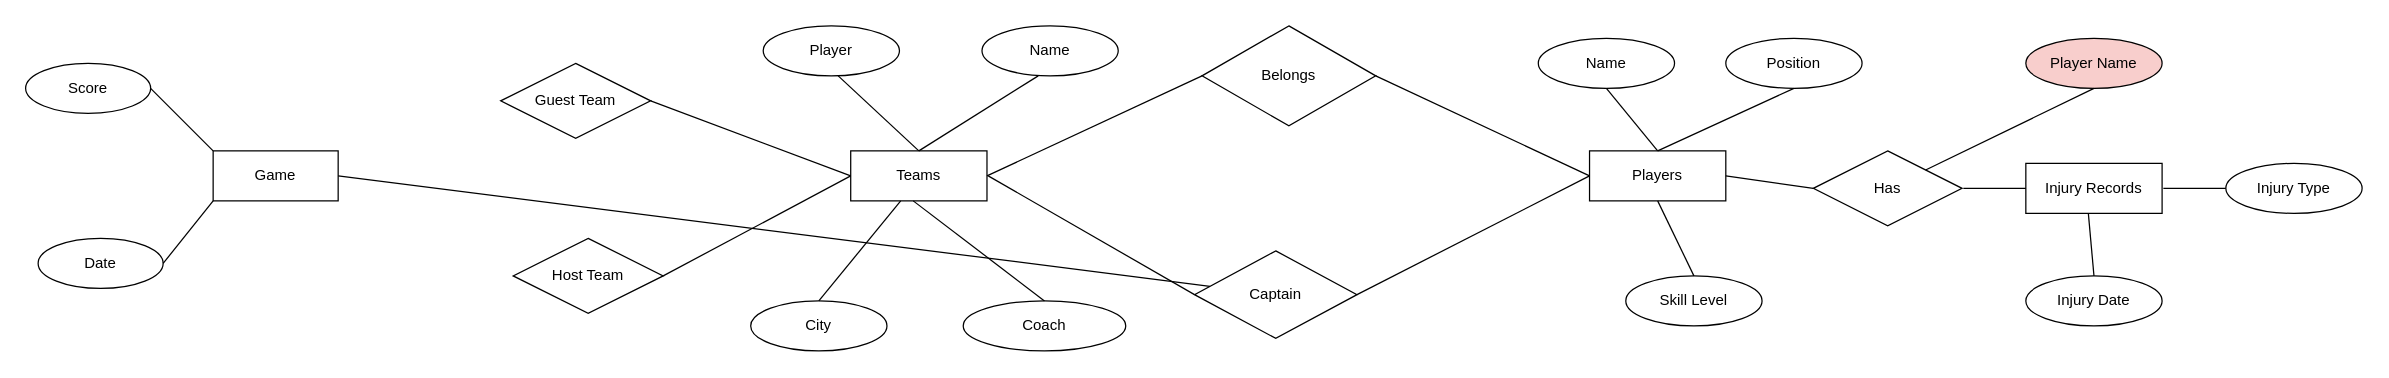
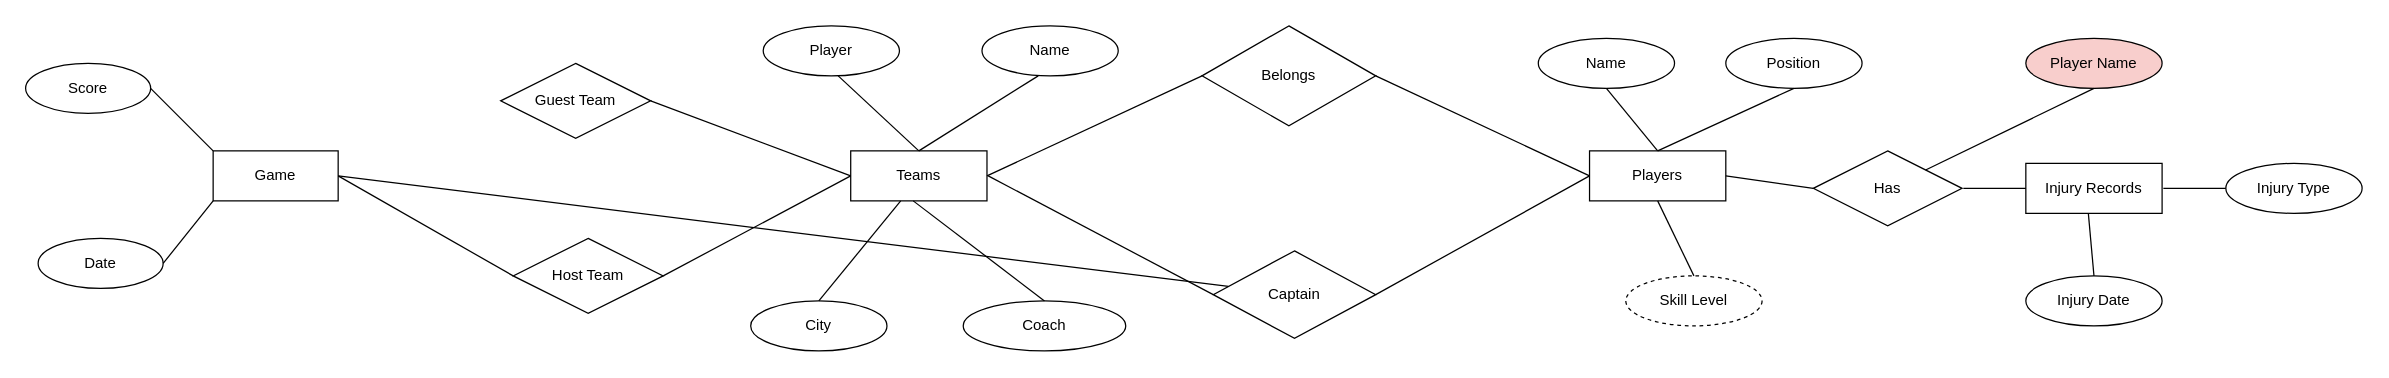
none -> (427, 226)
(1276, 294) -> (1294, 294)
(1694, 301) -> (1694, 301)
